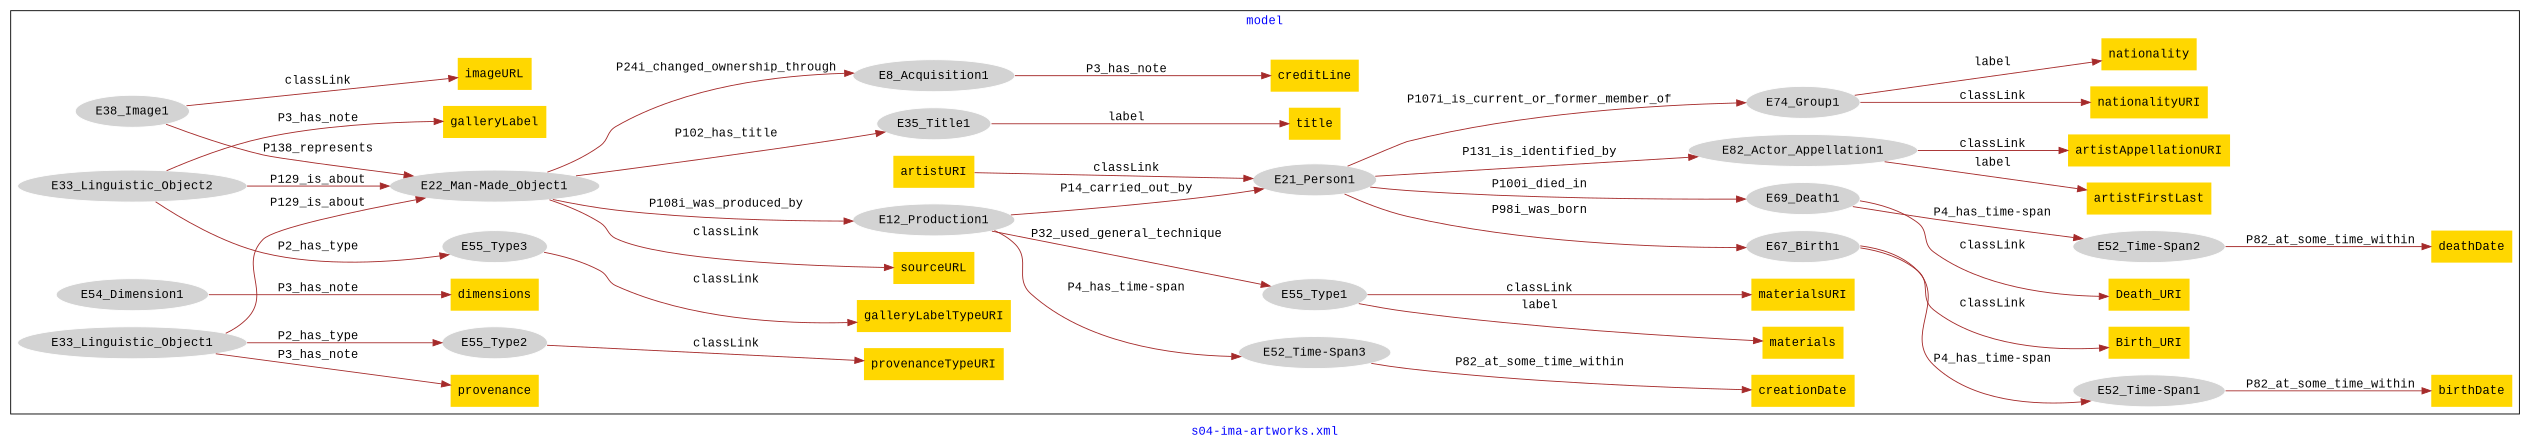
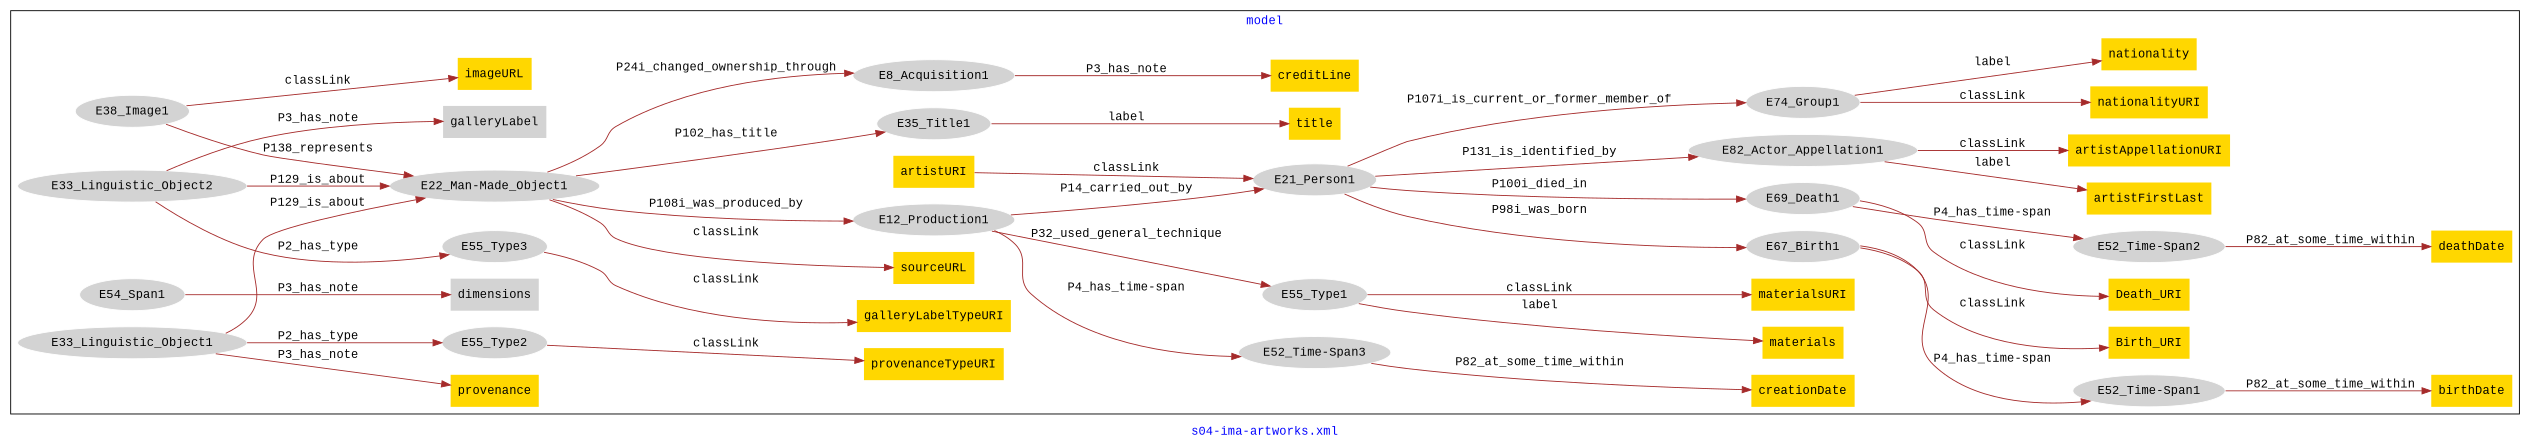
(495, 122) -> (495, 122)
(132, 295) -> (132, 295)
(495, 295) -> (495, 295)
